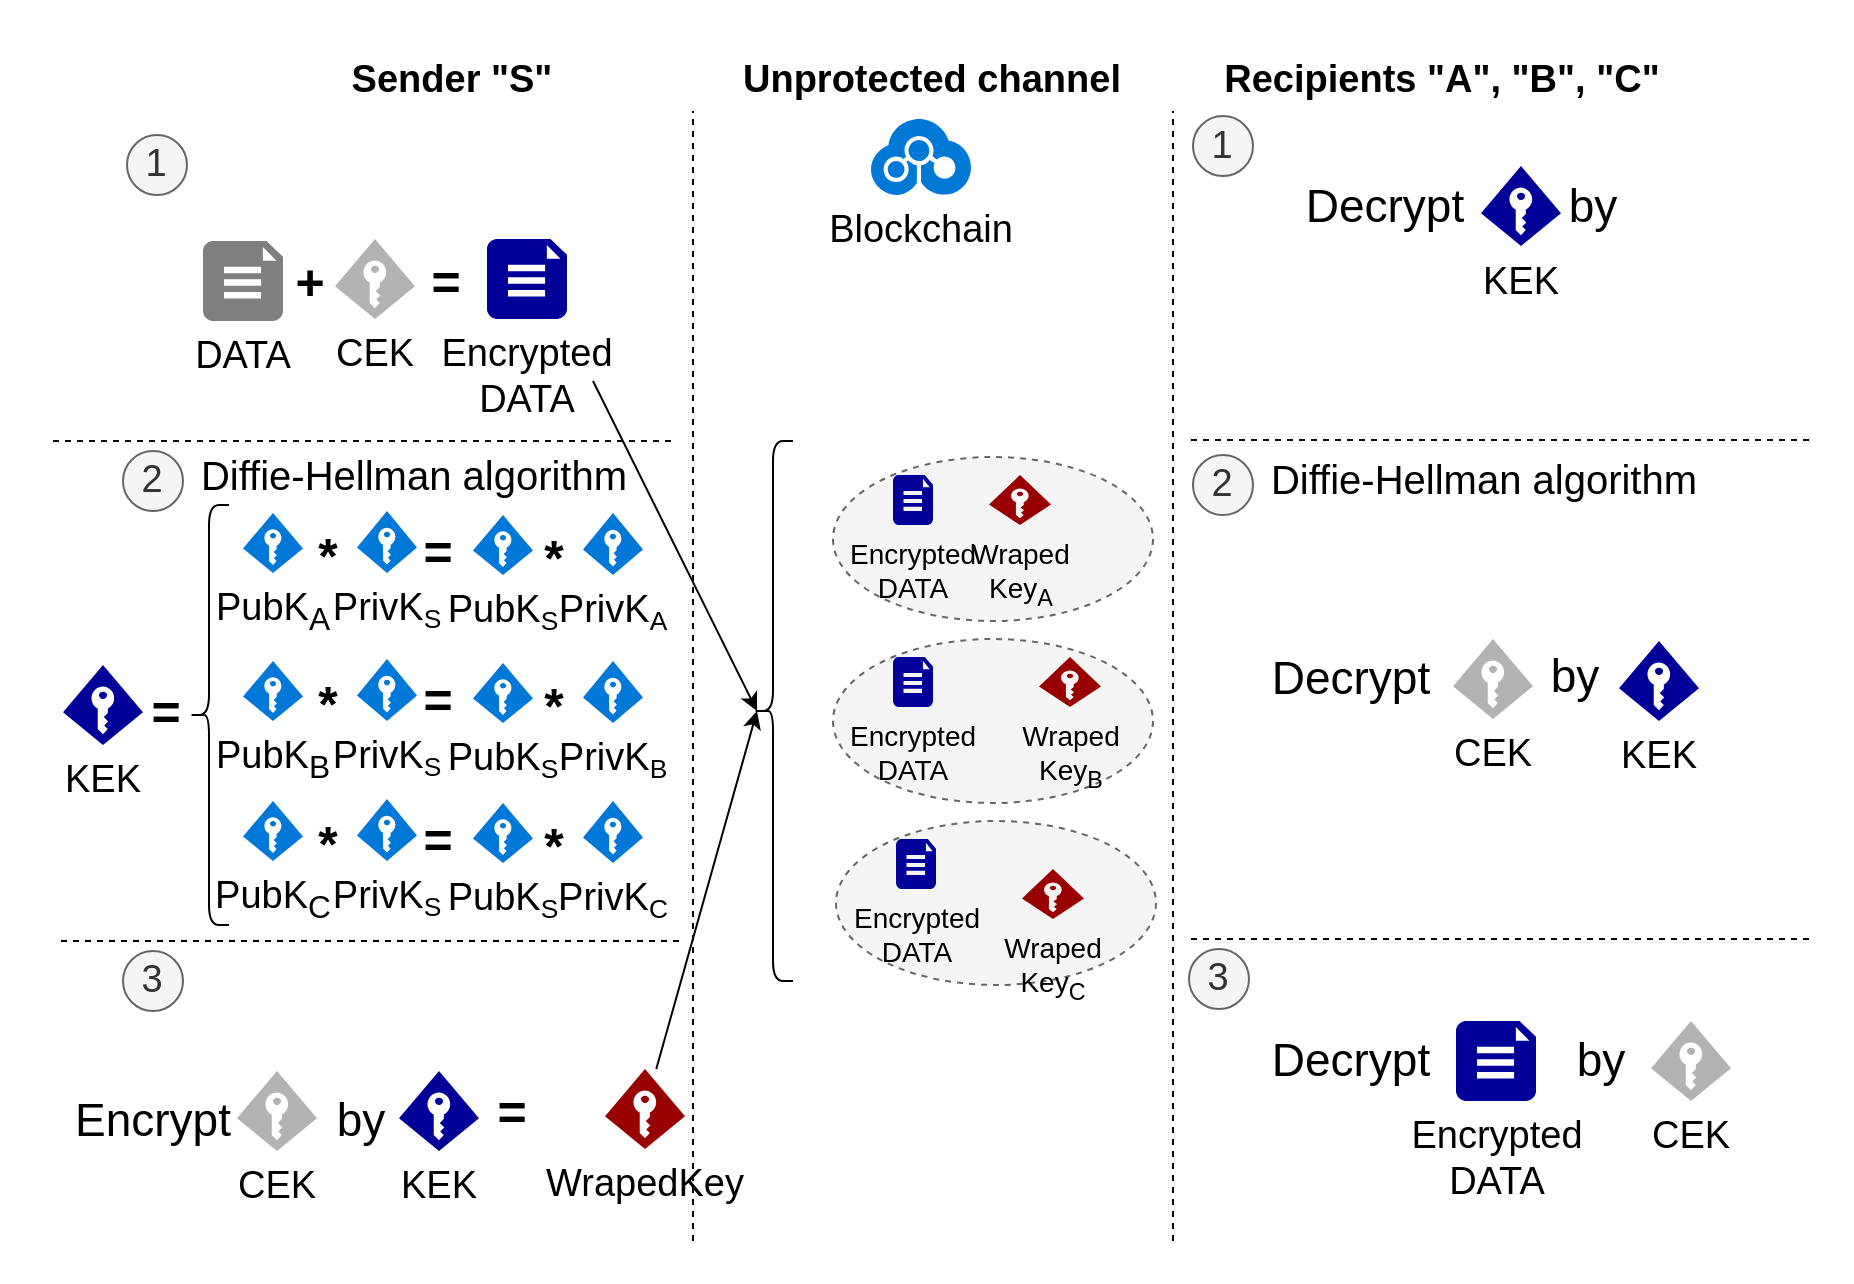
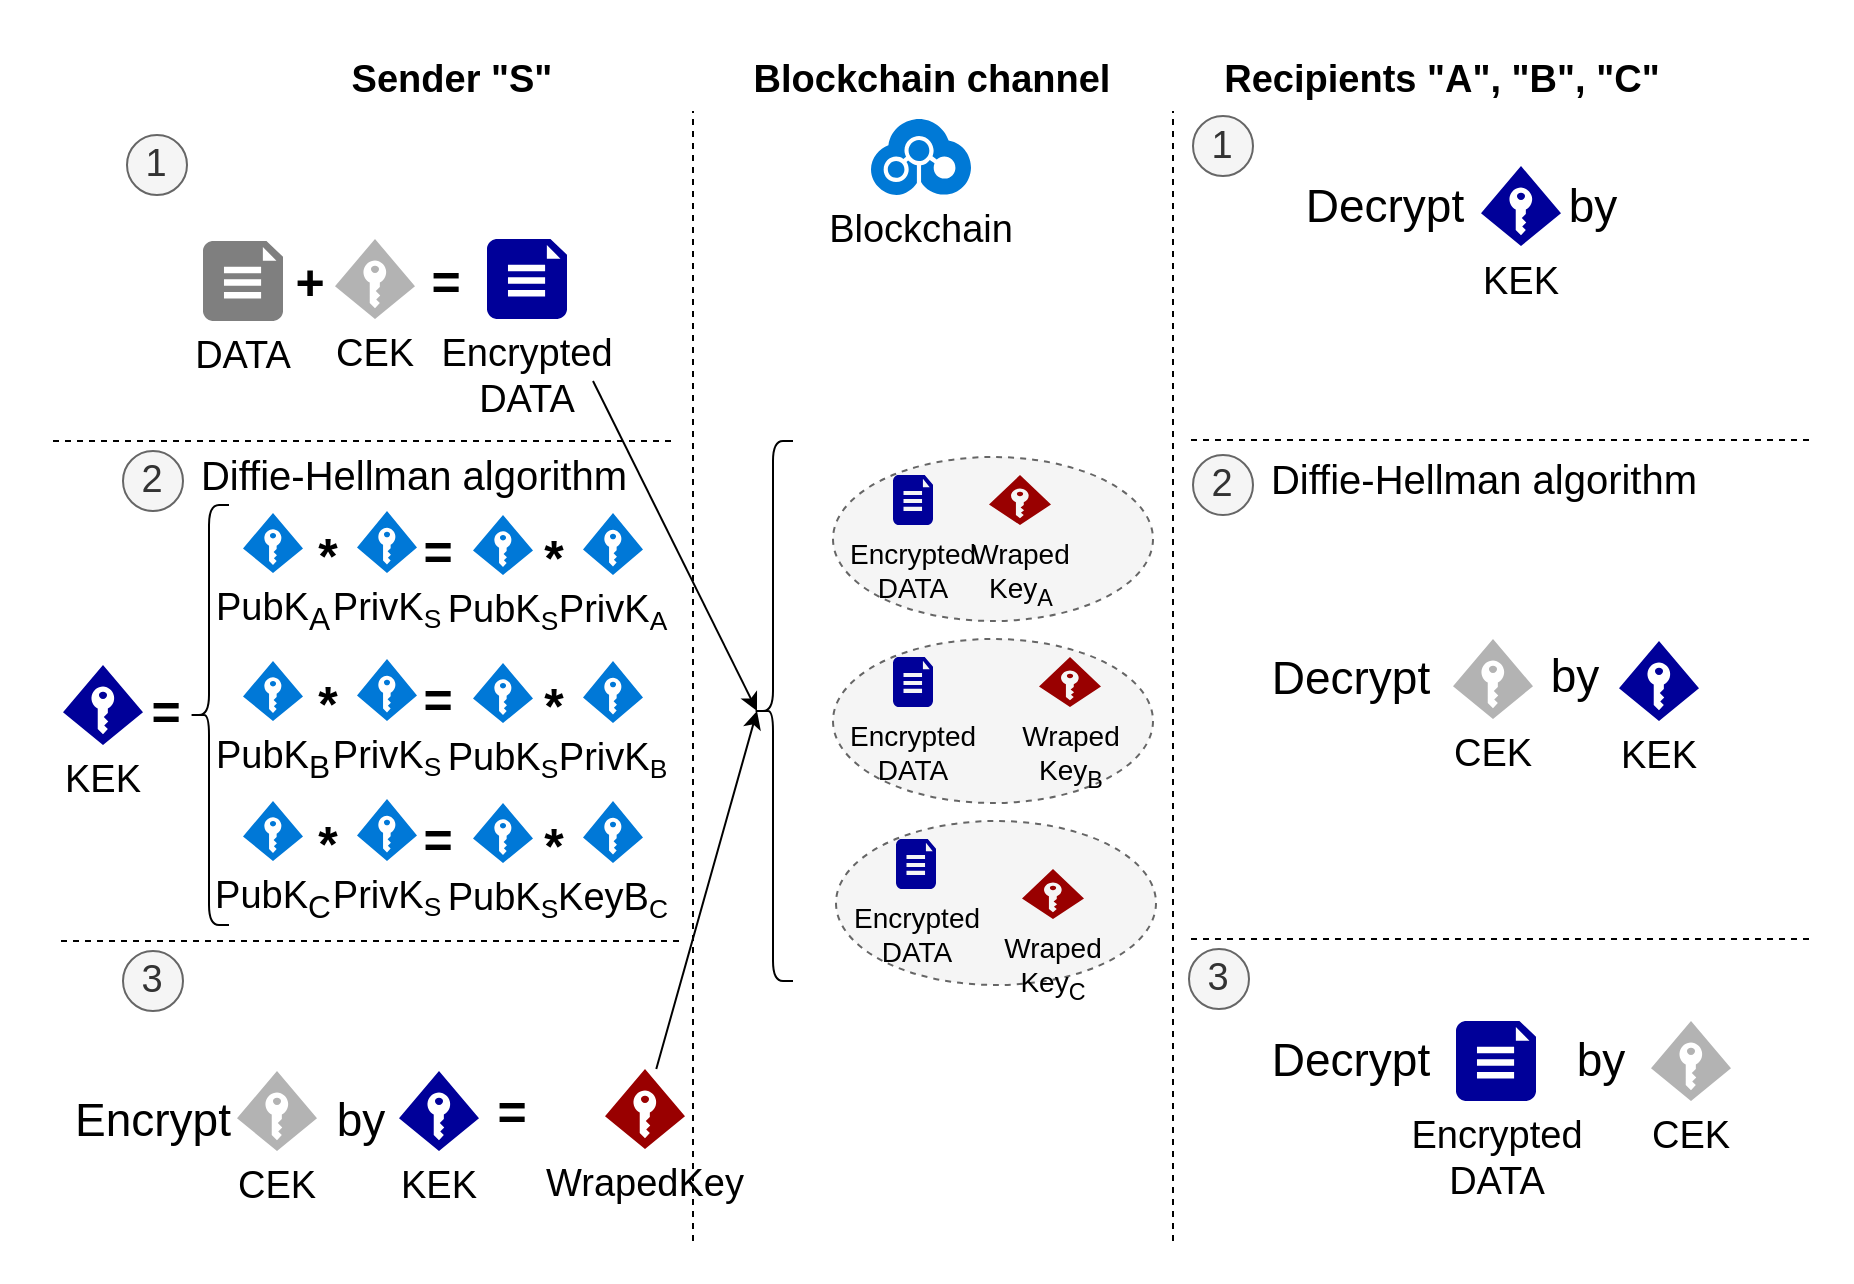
(933, 81) -> (933, 81)
(614, 900) -> (614, 900)
